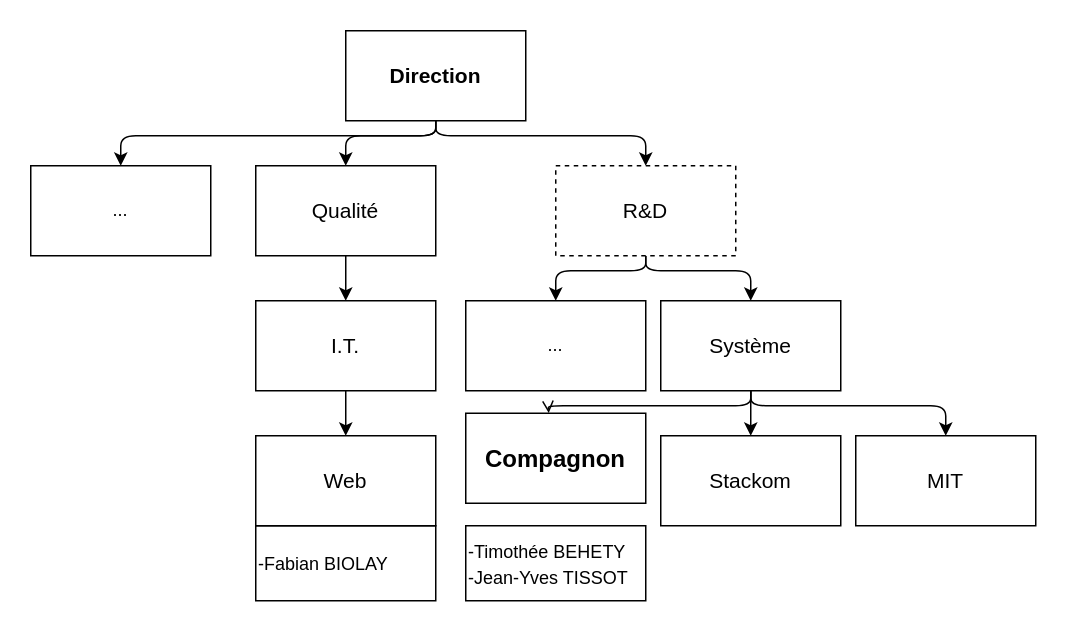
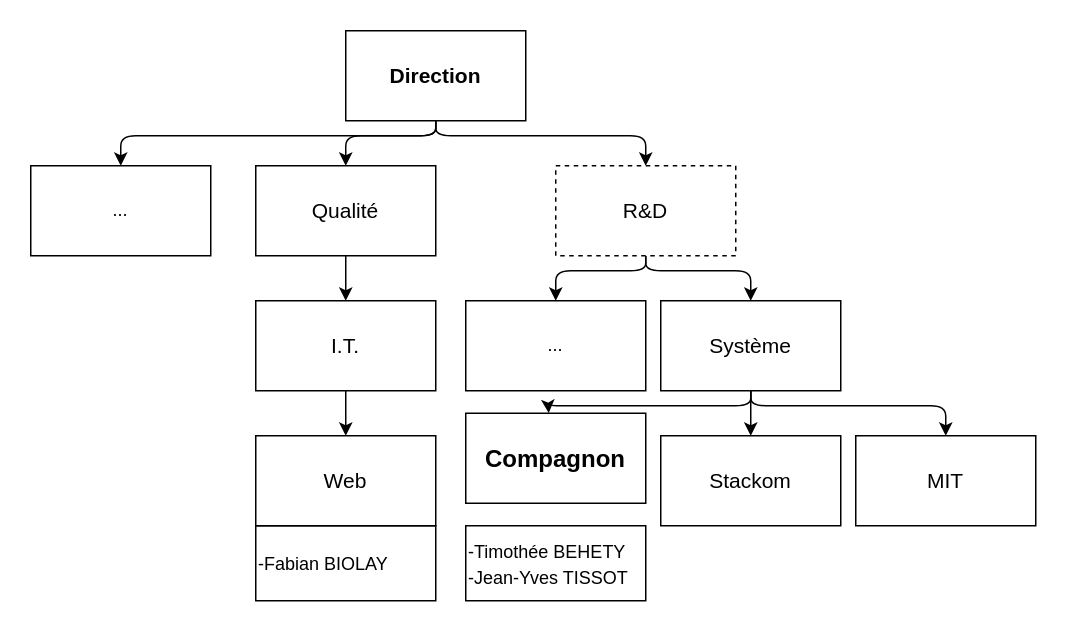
(550, 407) -> (550, 405)
